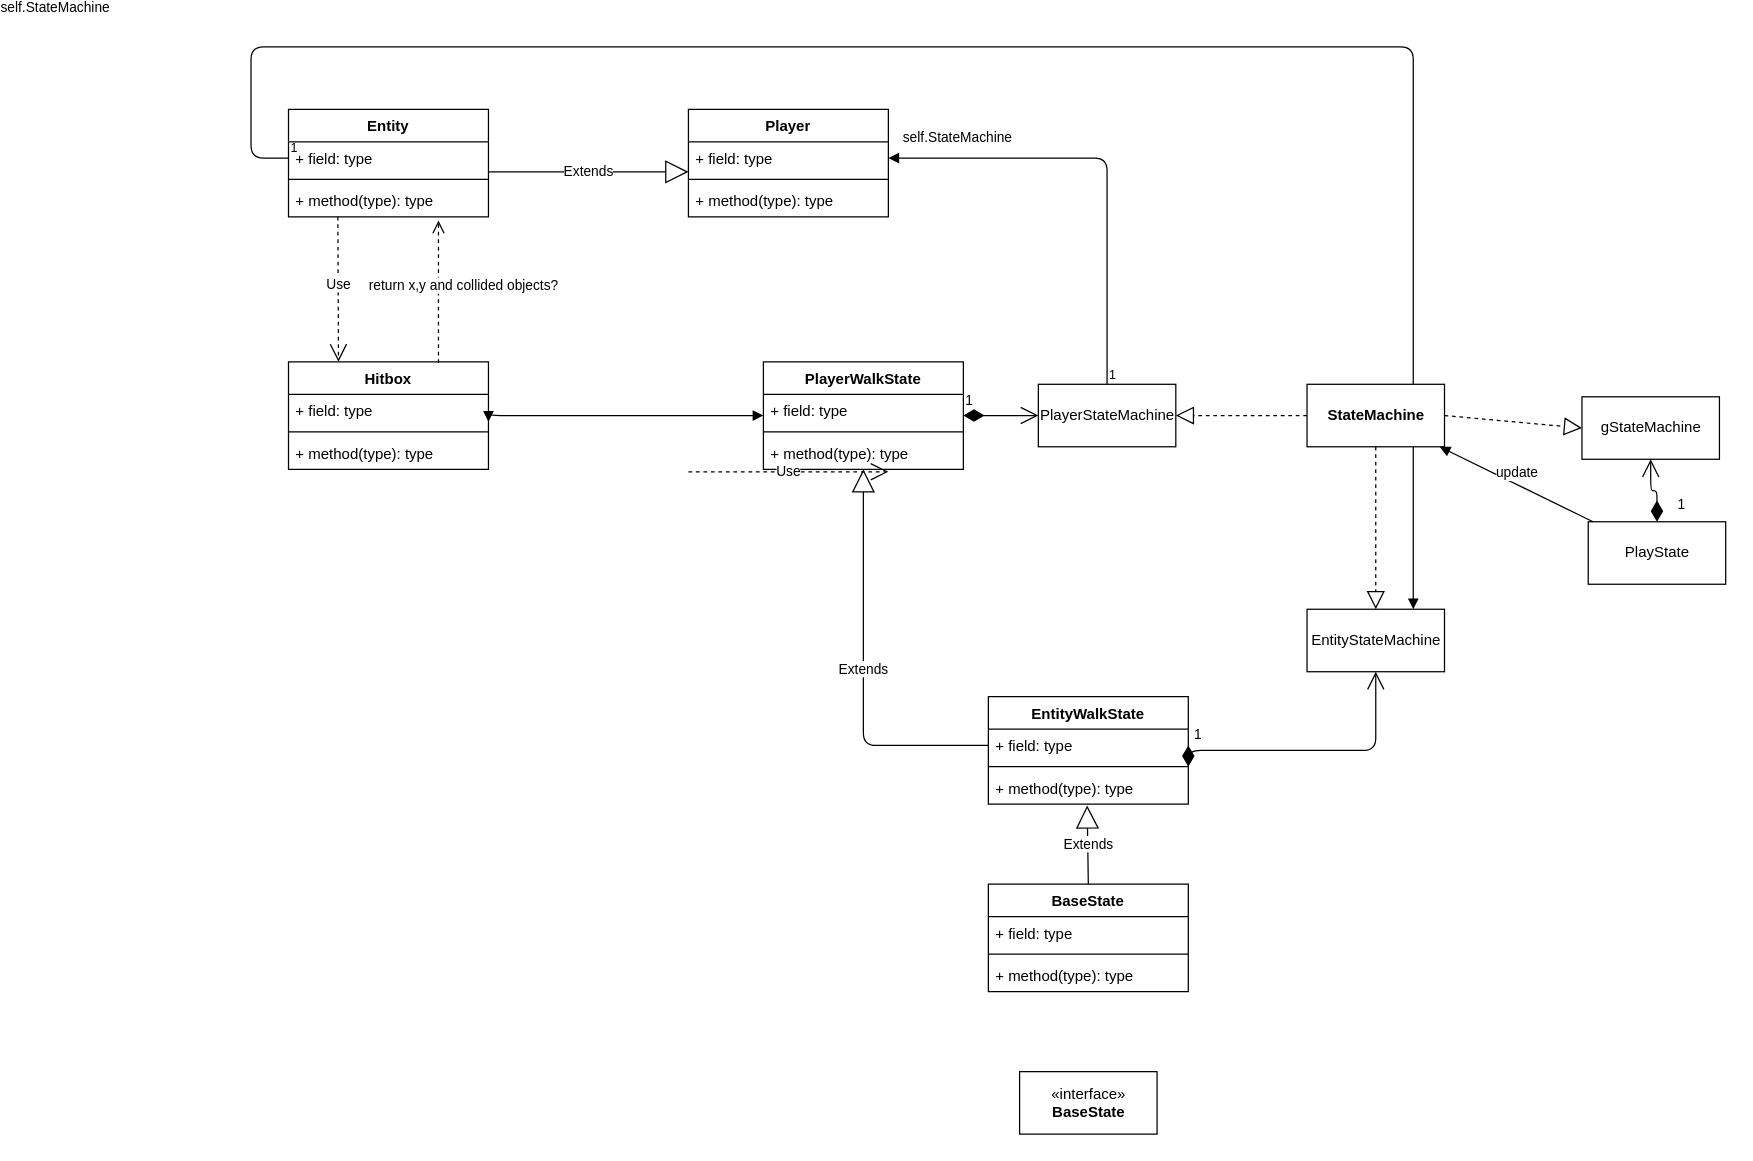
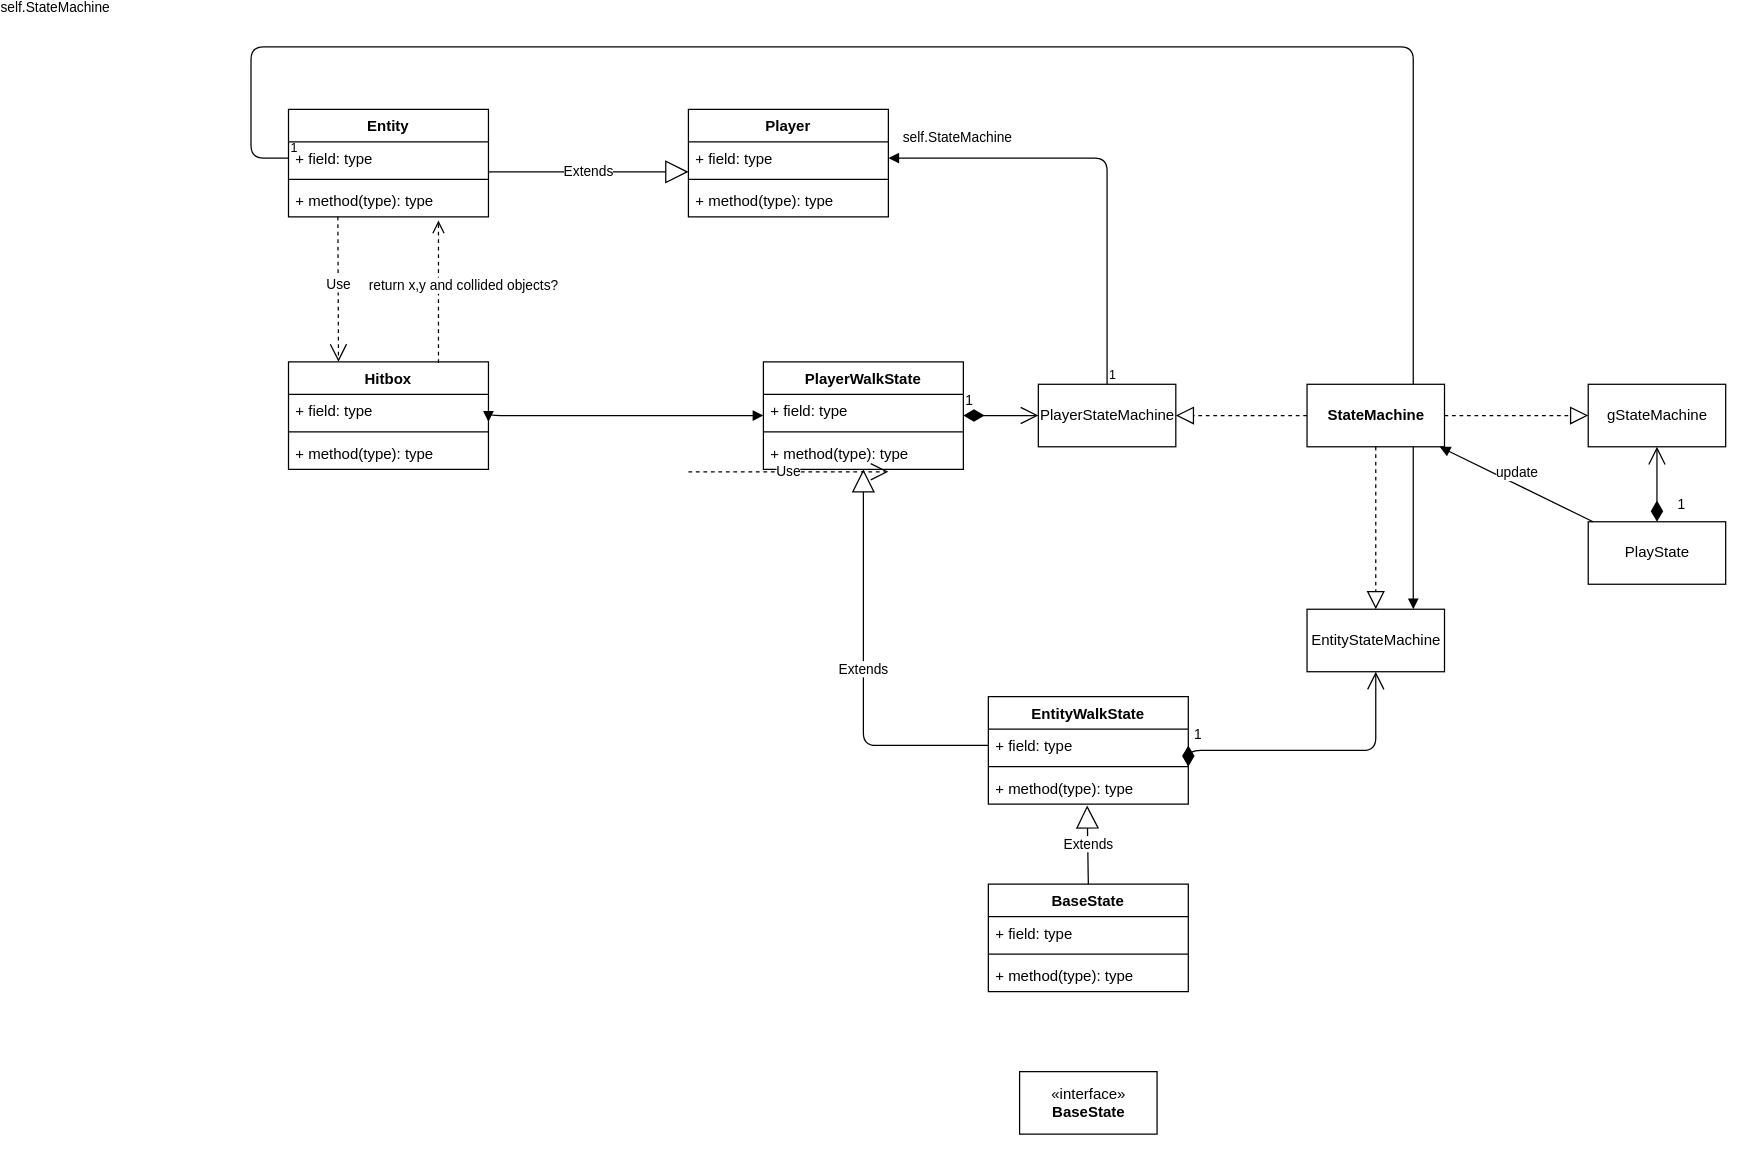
(1651, 428) -> (1657, 416)
